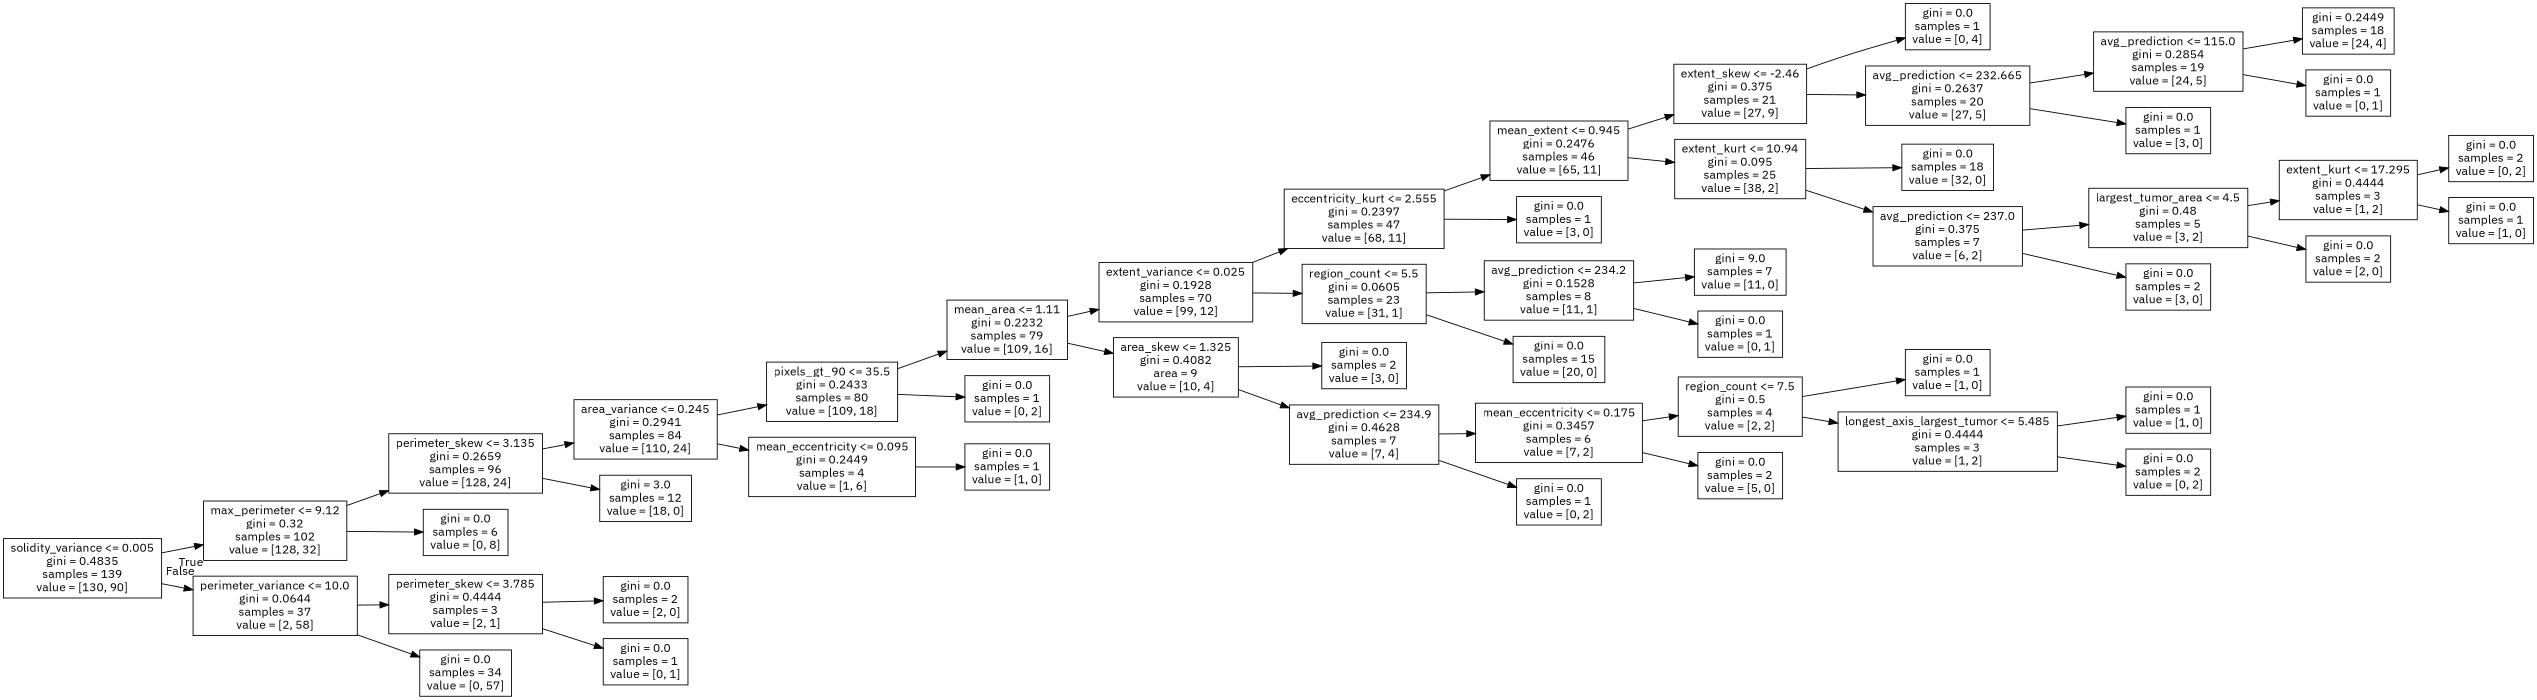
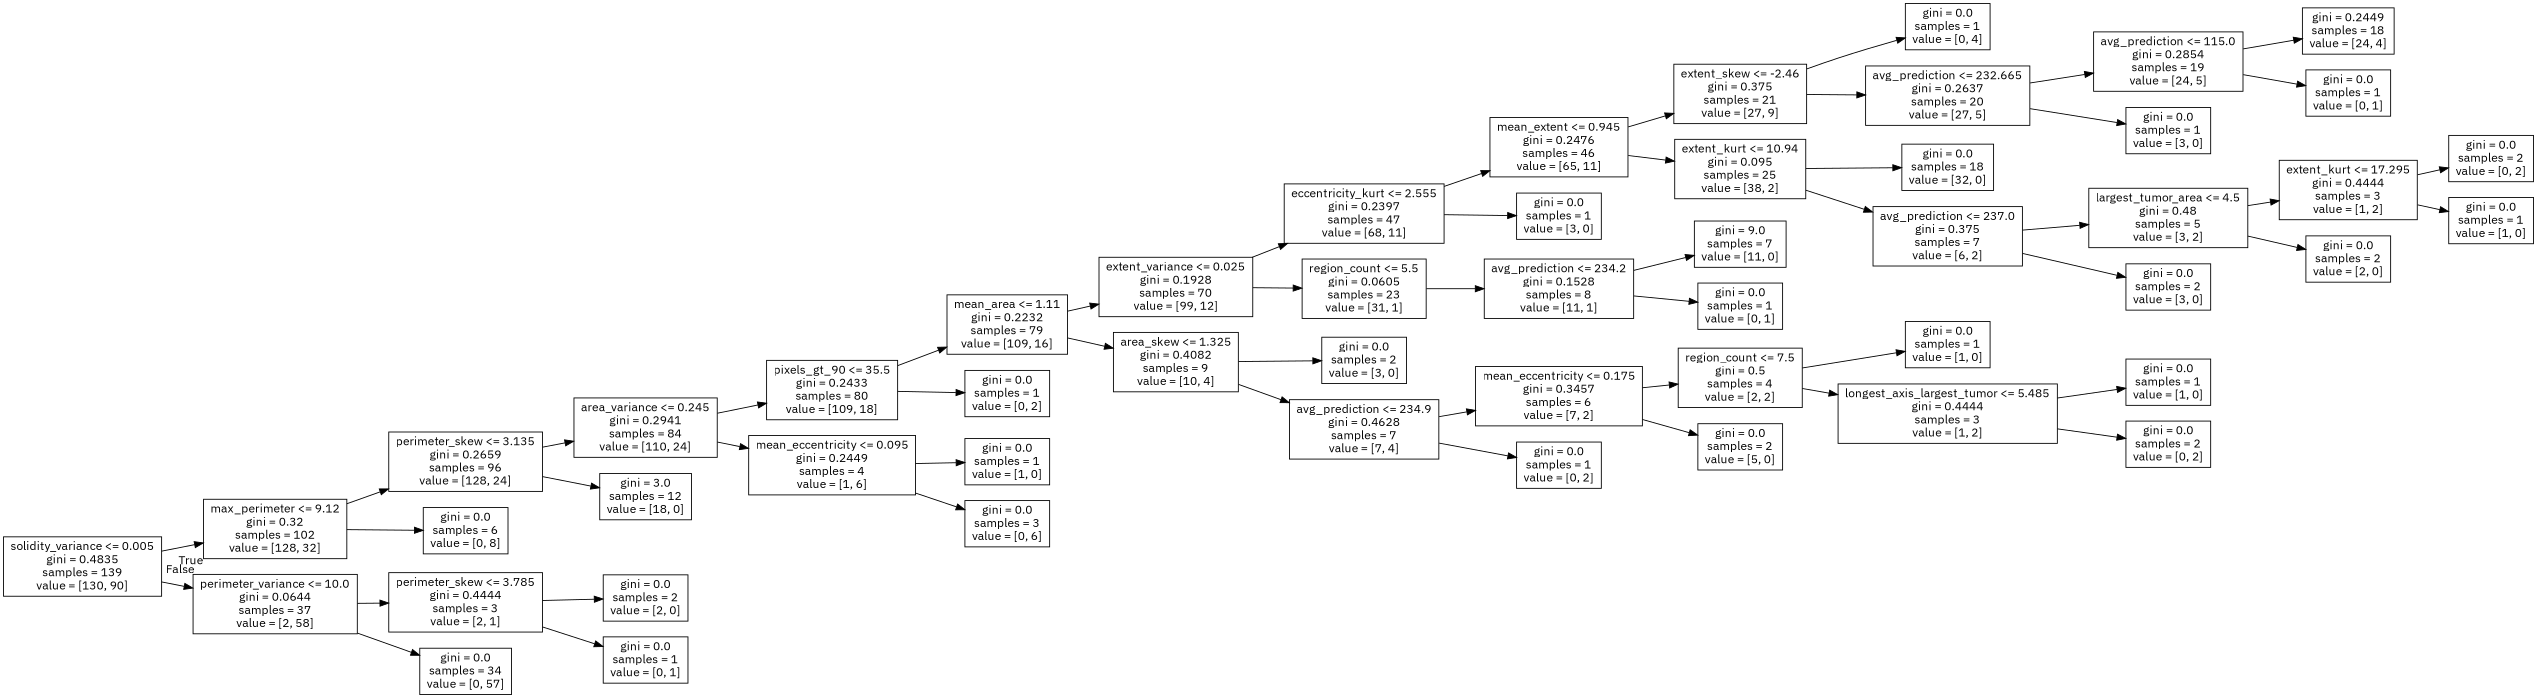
(1559, 359) -> none
(1176, 367) -> (1176, 362)
none -> (1007, 524)
